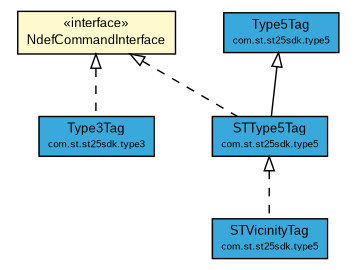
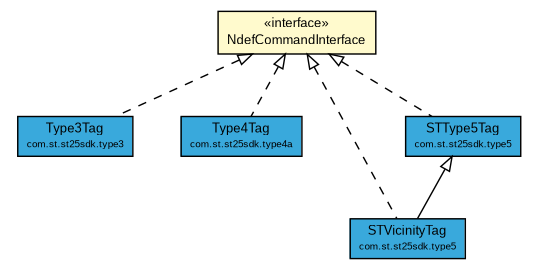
(281, 33) -> none
none -> (241, 136)
none -> (355, 143)
(269, 195) -> (431, 194)
